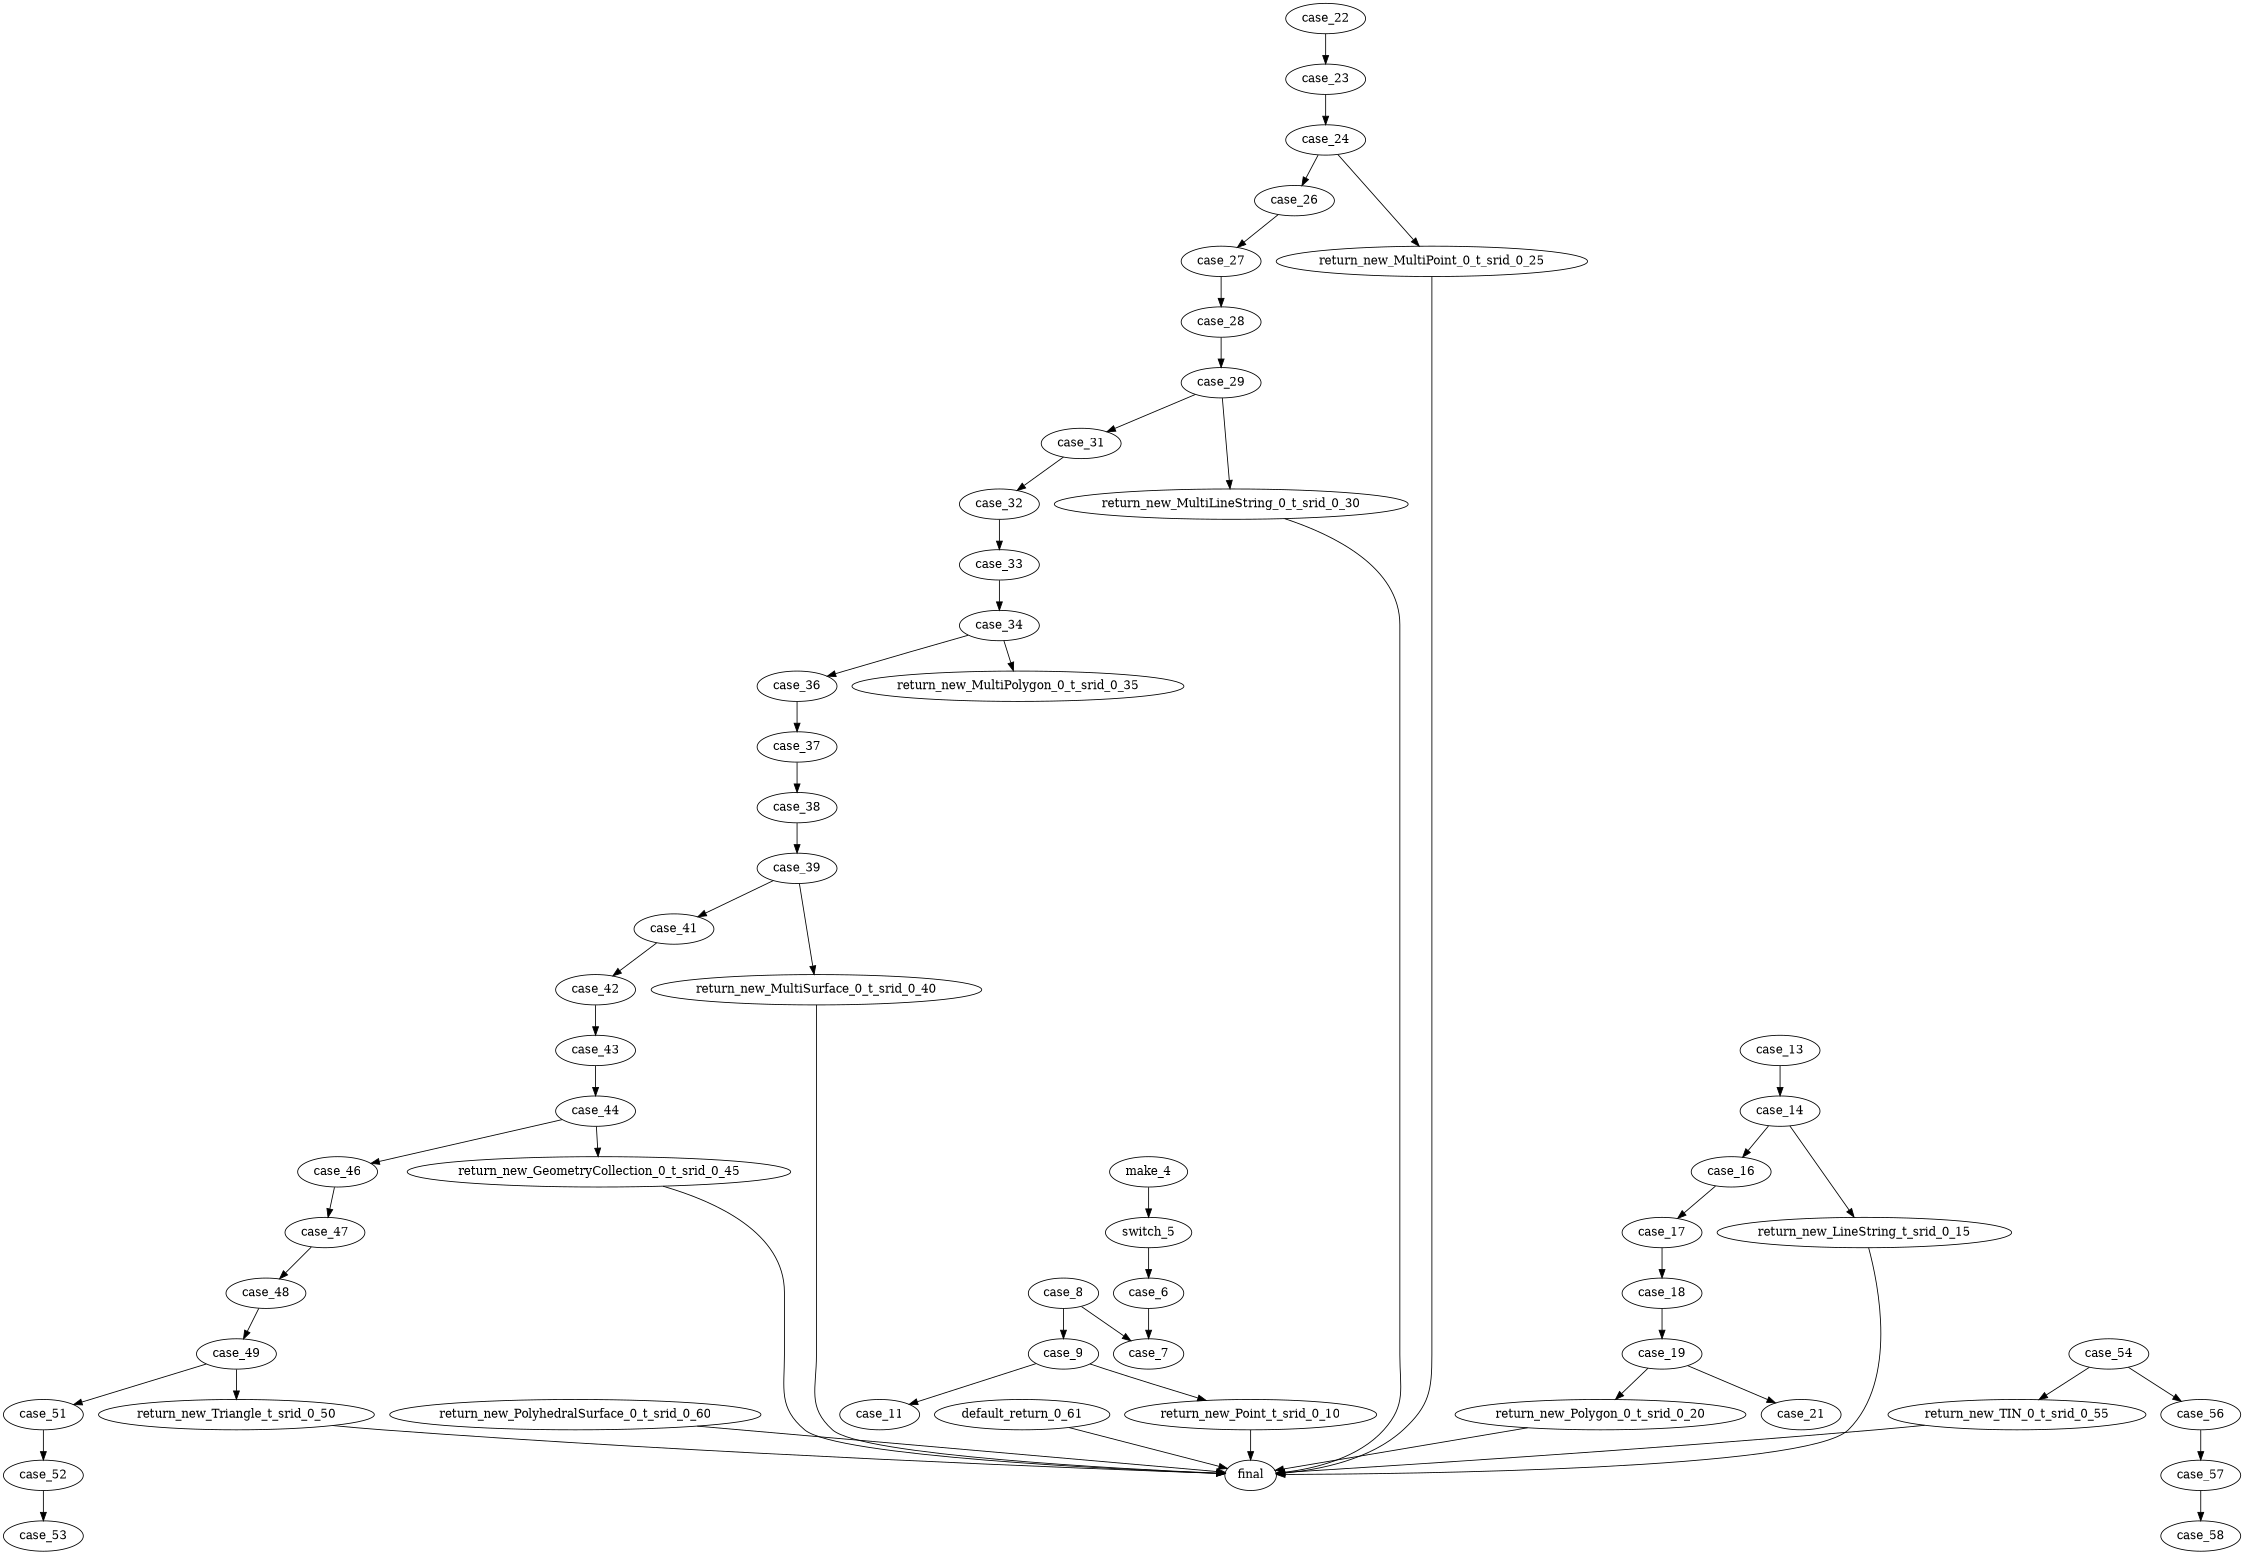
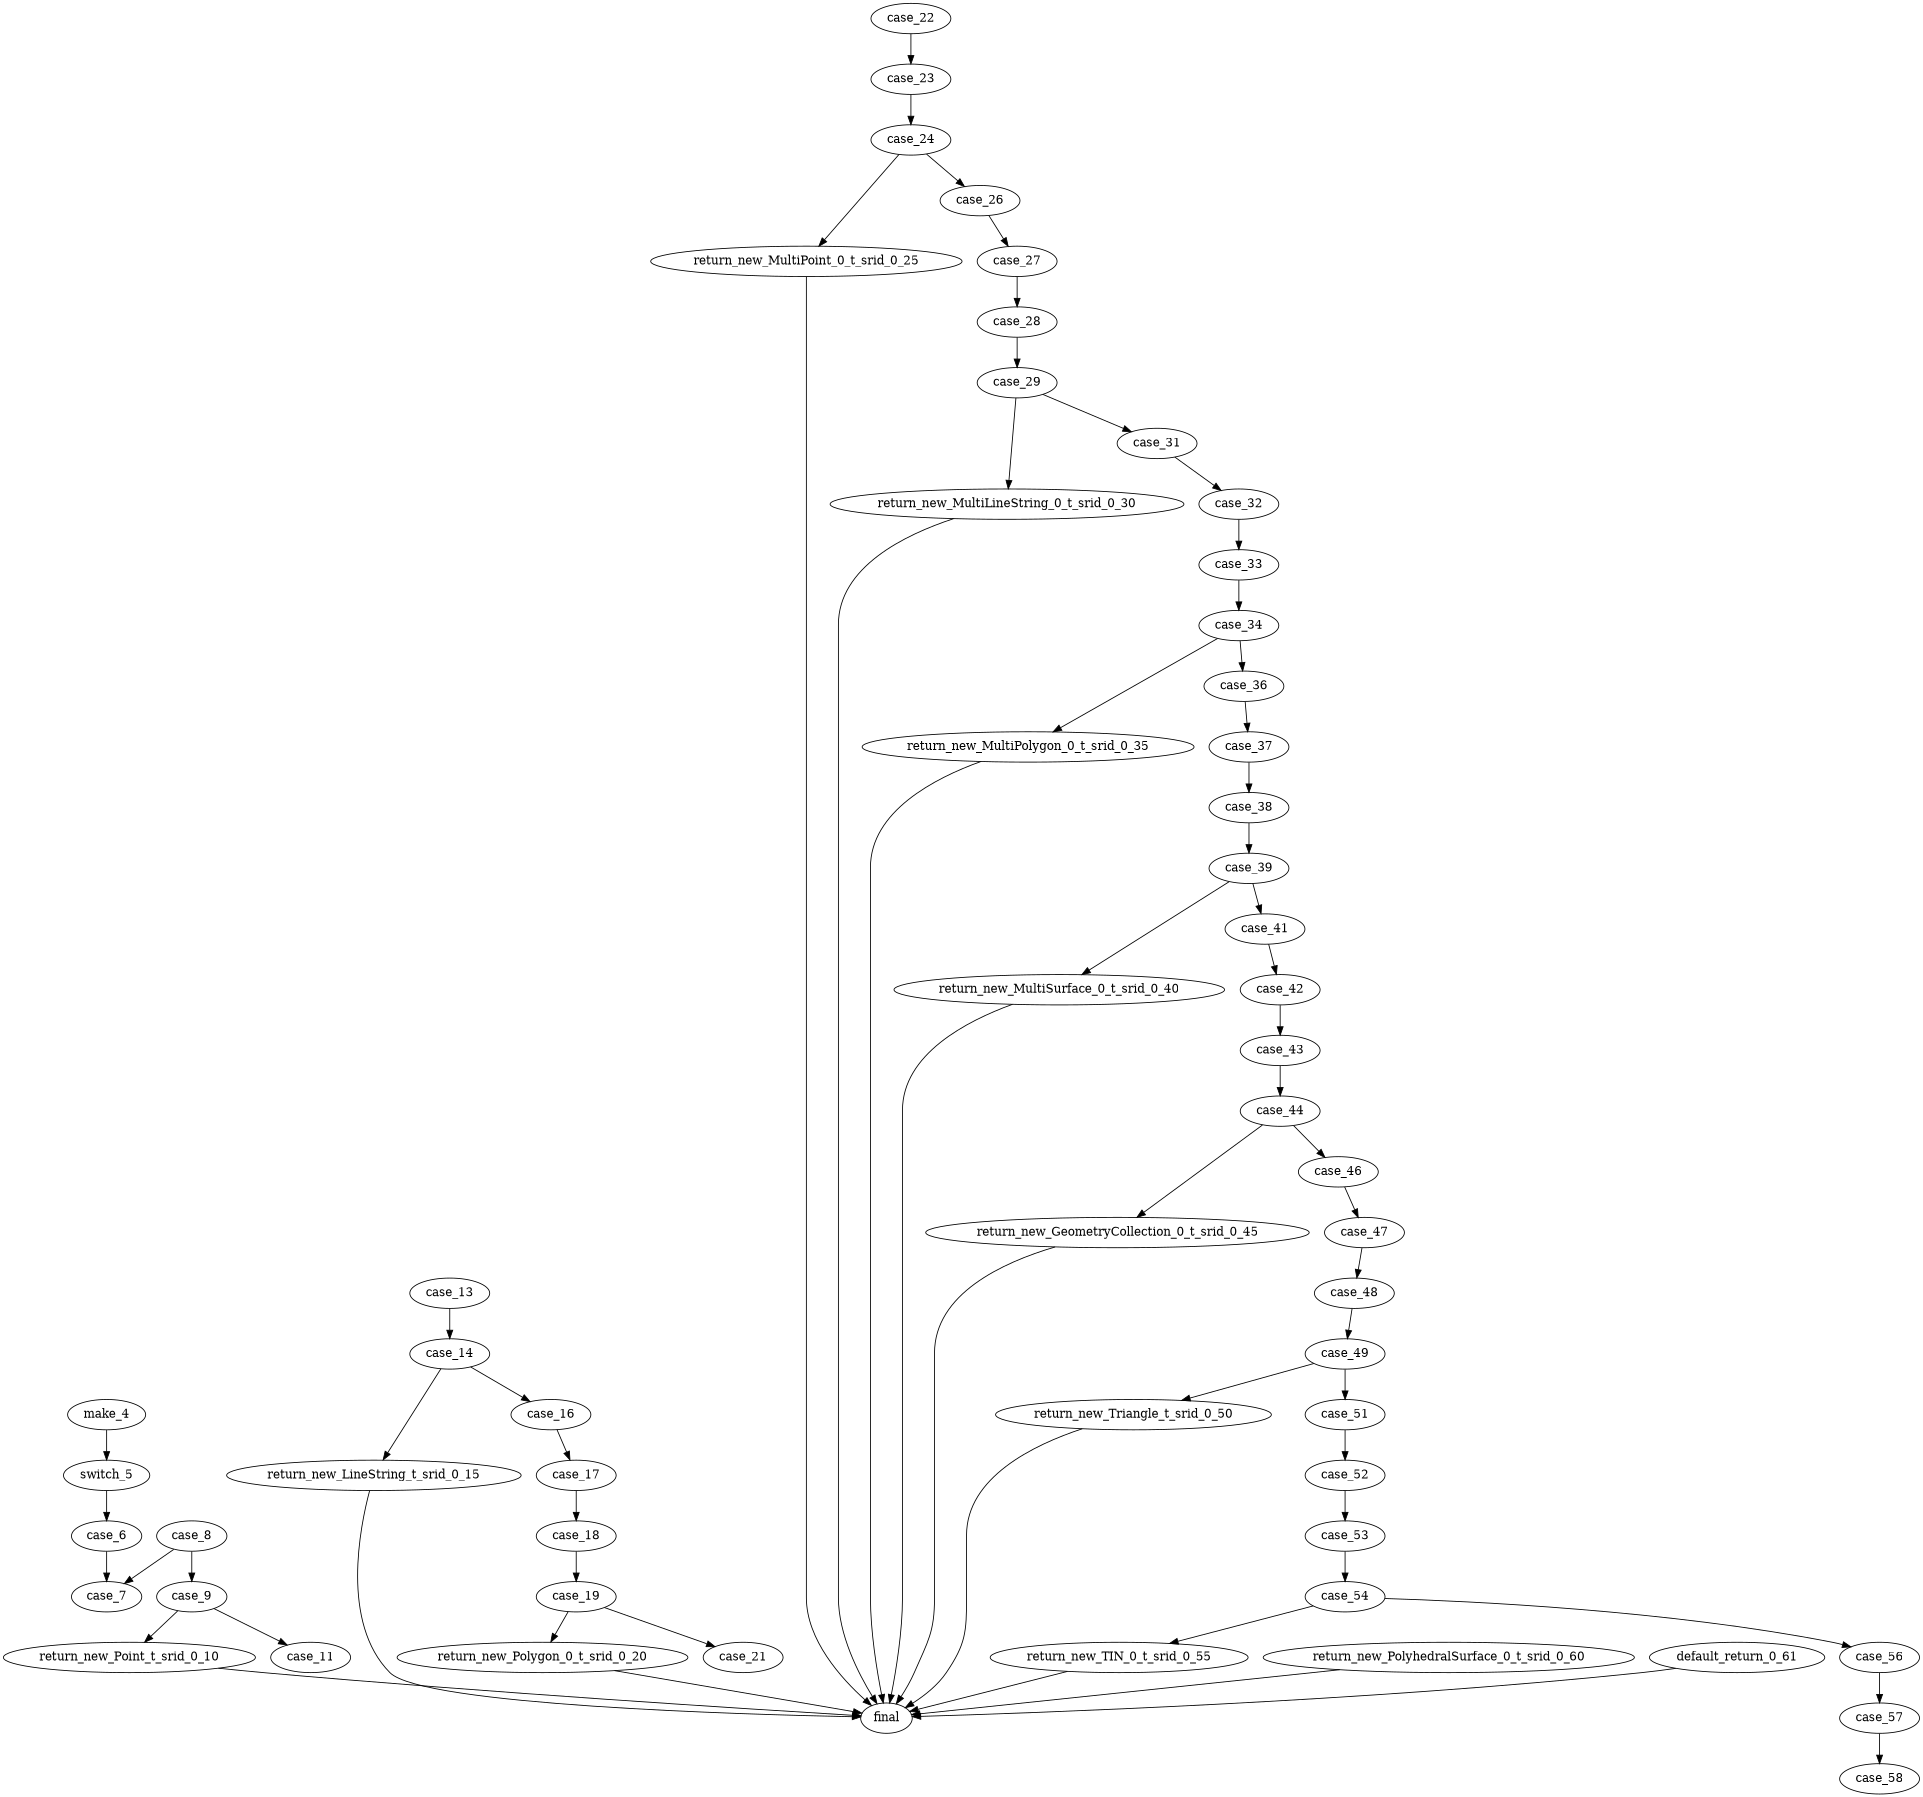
none -> (870, 1200)
none -> (1345, 1562)
